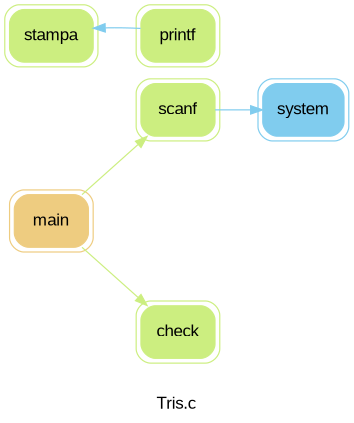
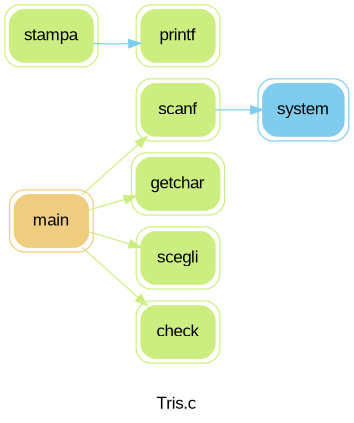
(123, 28) -> (111, 44)
none -> (178, 184)
none -> (178, 258)
